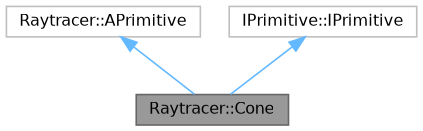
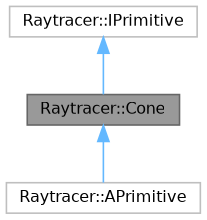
(323, 22) -> (103, 22)
(164, 71) -> (103, 162)
